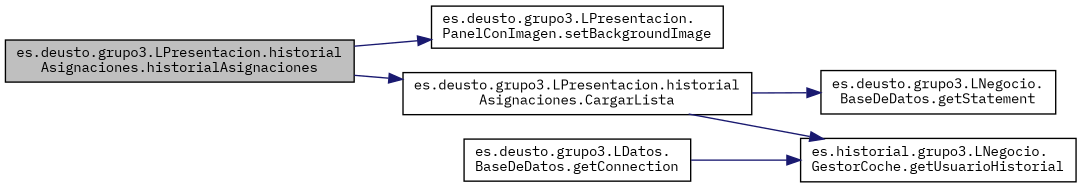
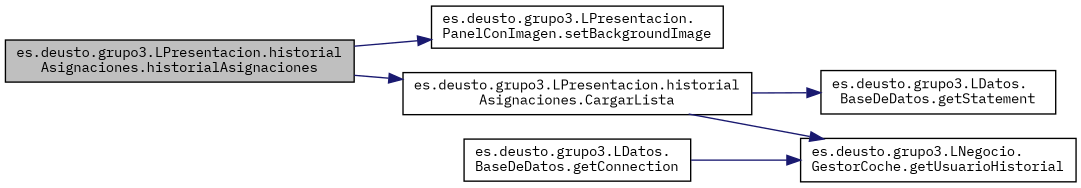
(938, 92) -> (938, 92)
(938, 160) -> (938, 160)
